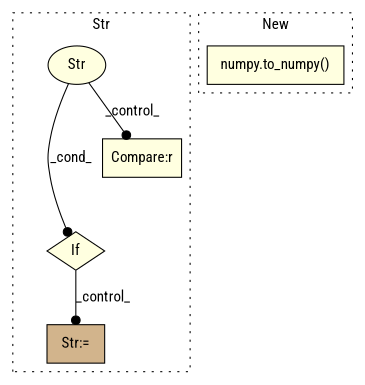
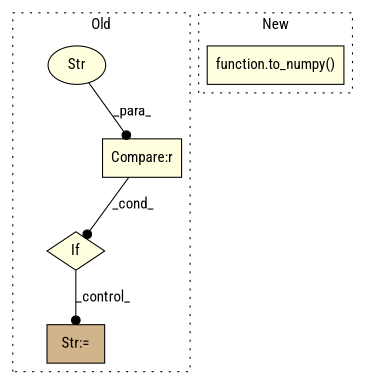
(101, 25) -> (101, 25)
(276, 65) -> (276, 65)
(133, 112) -> (133, 112)
(48, 155) -> (109, 204)
